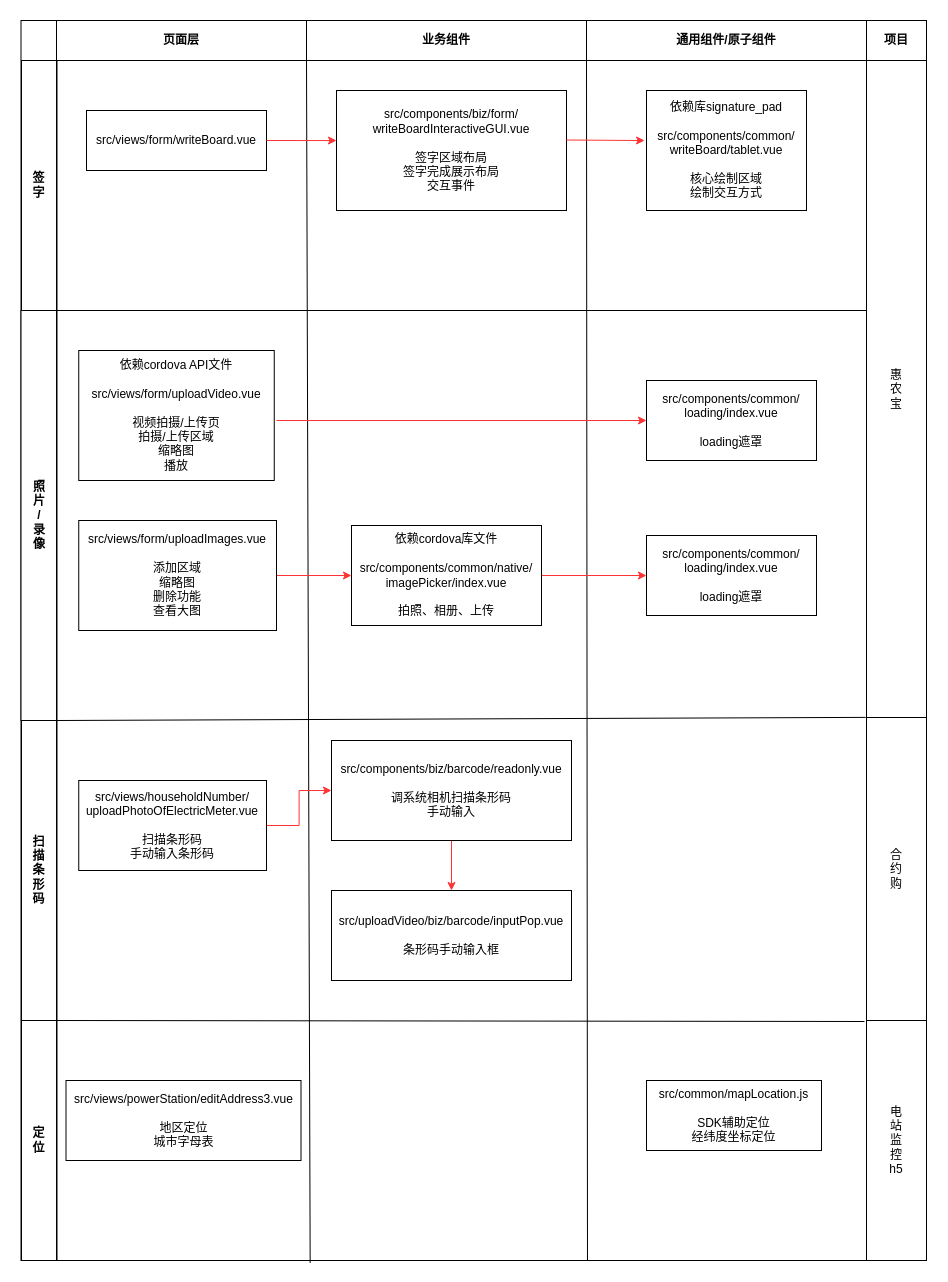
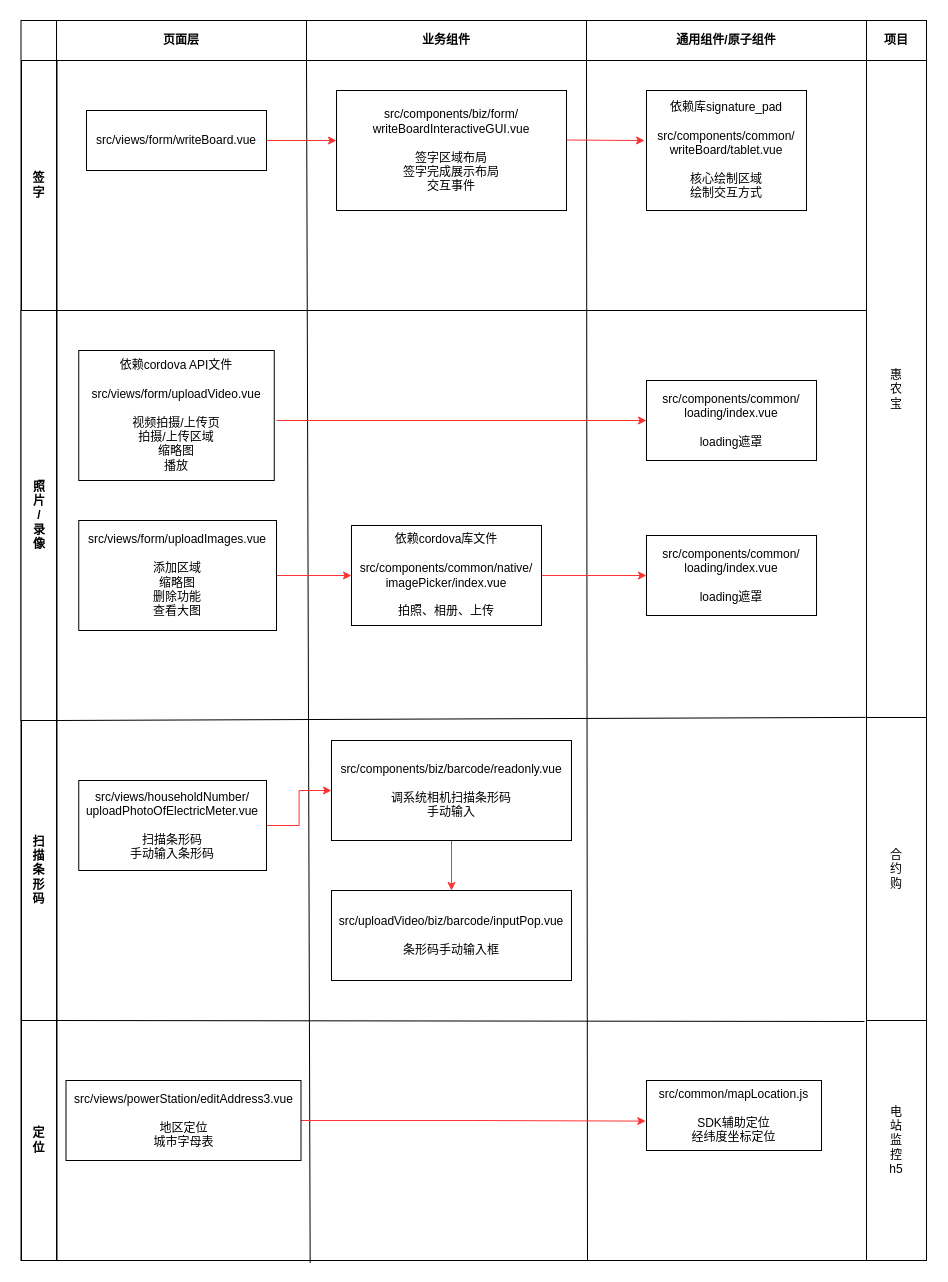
none -> (470, 1121)
